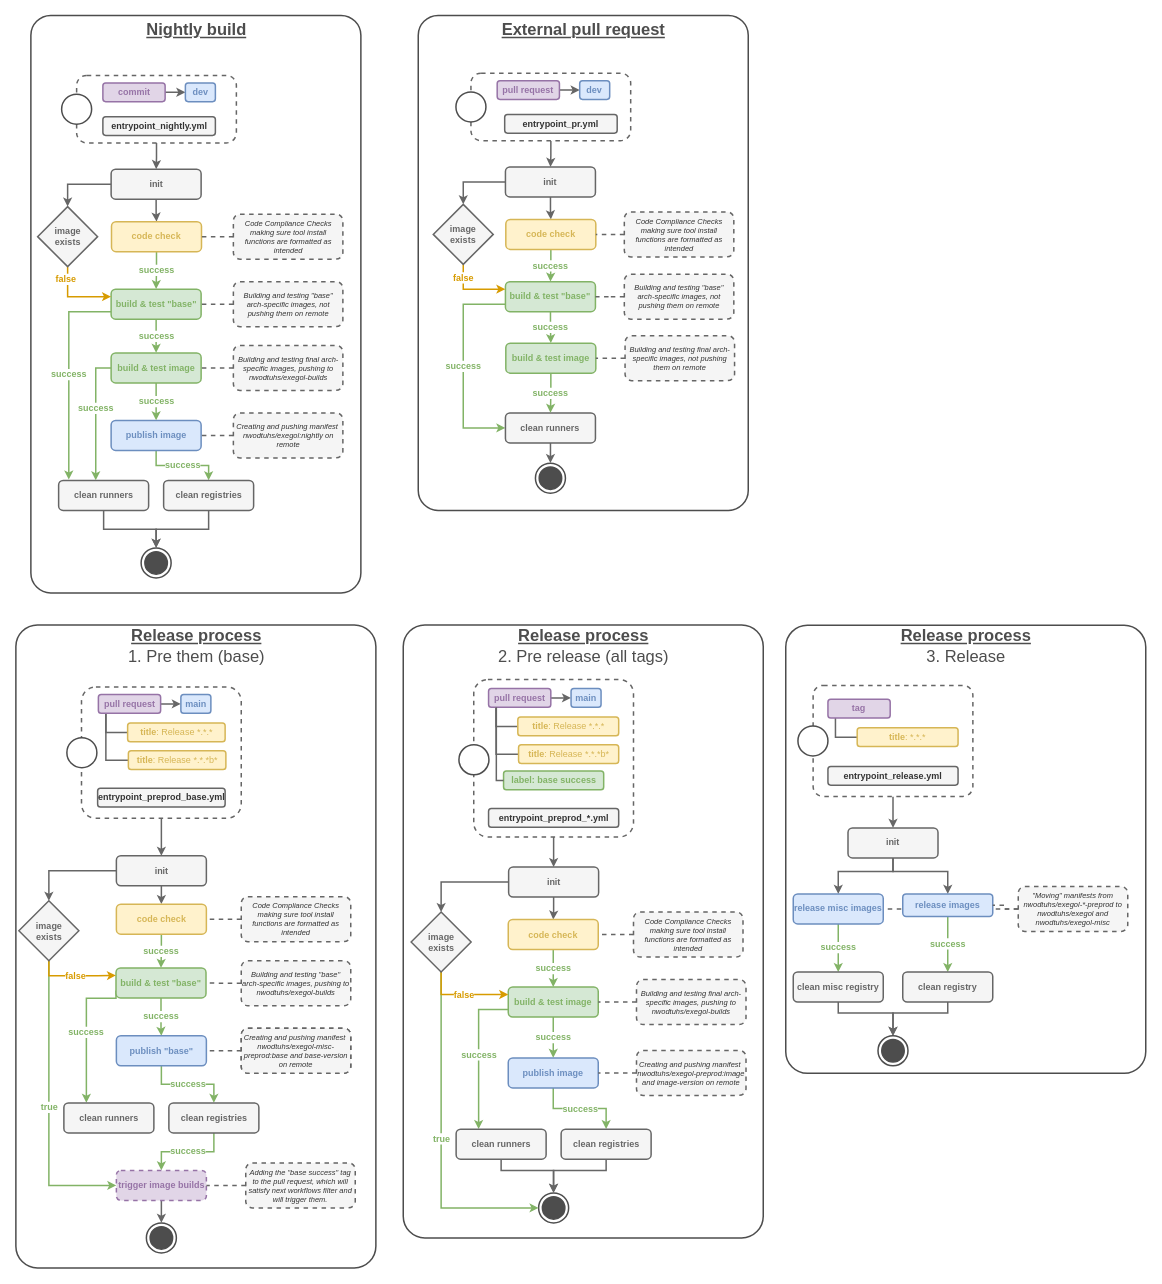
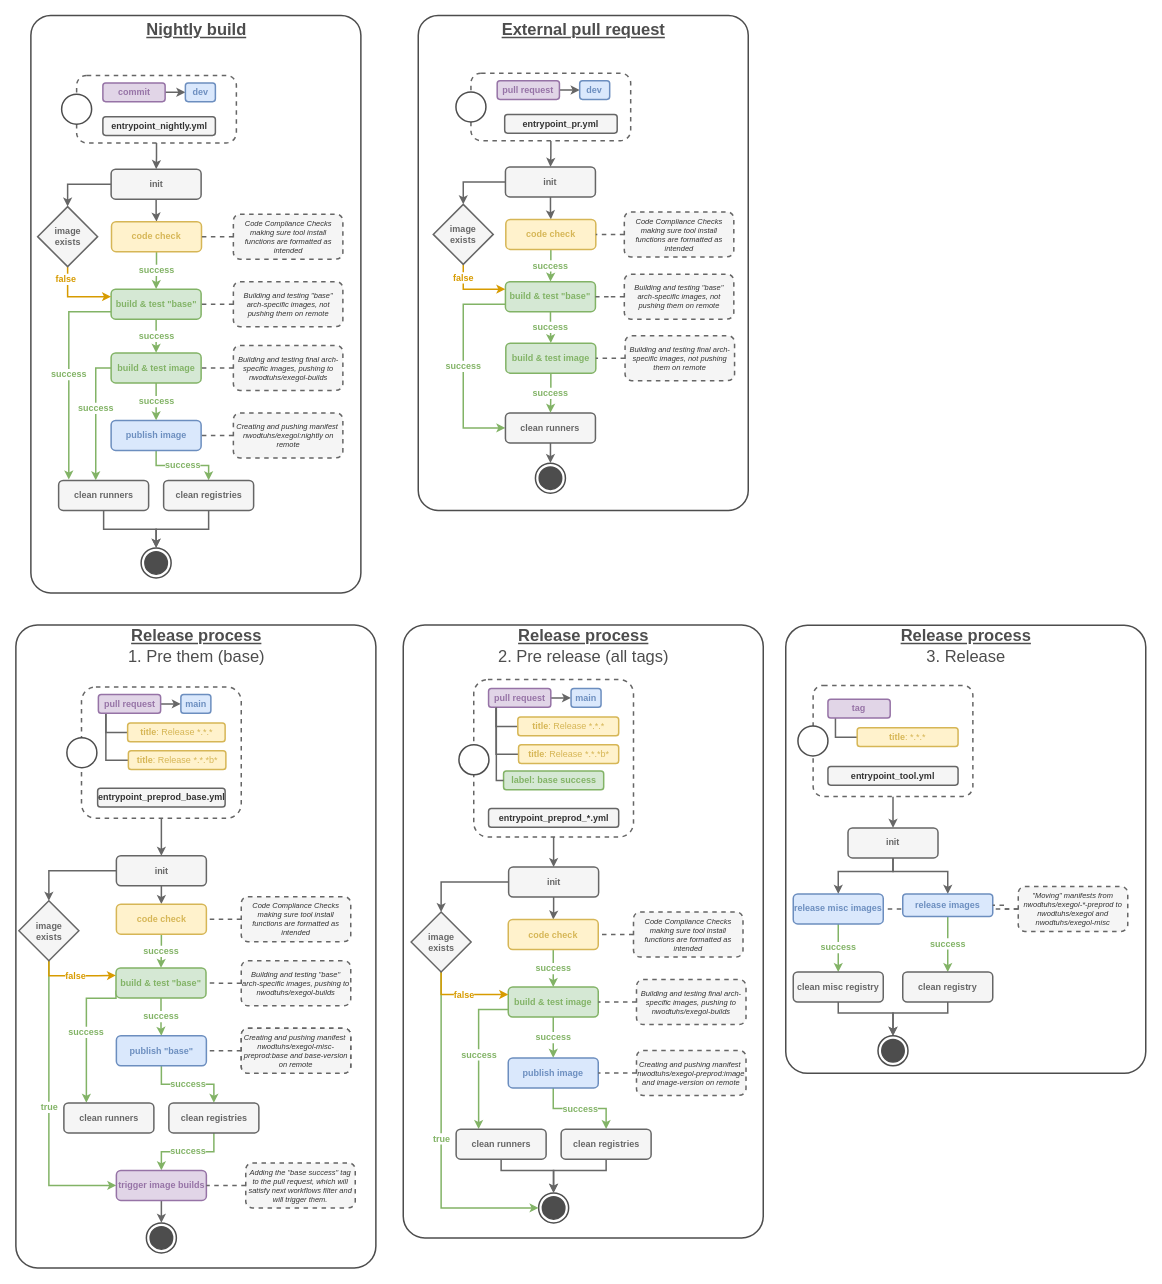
(893, 776) -> (893, 776)
(161, 1185) -> (161, 1185)
